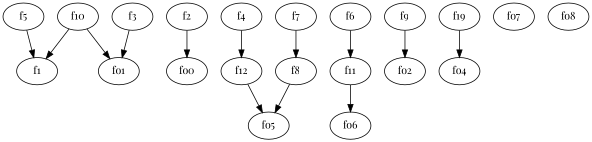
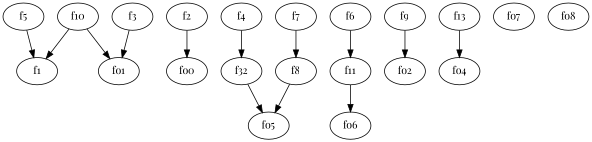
(459, 17) -> (459, 17)
(241, 71) -> (241, 71)
